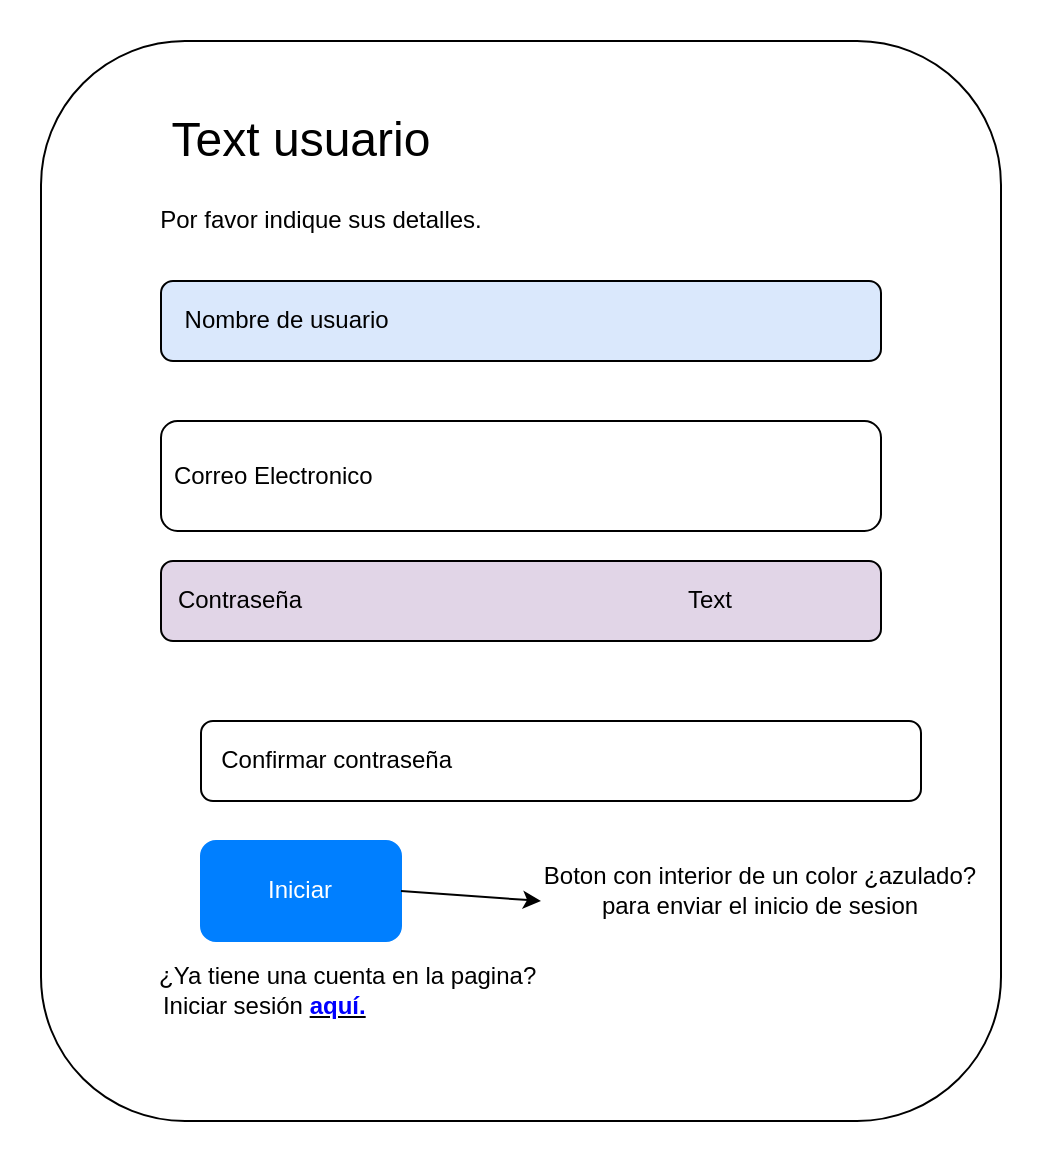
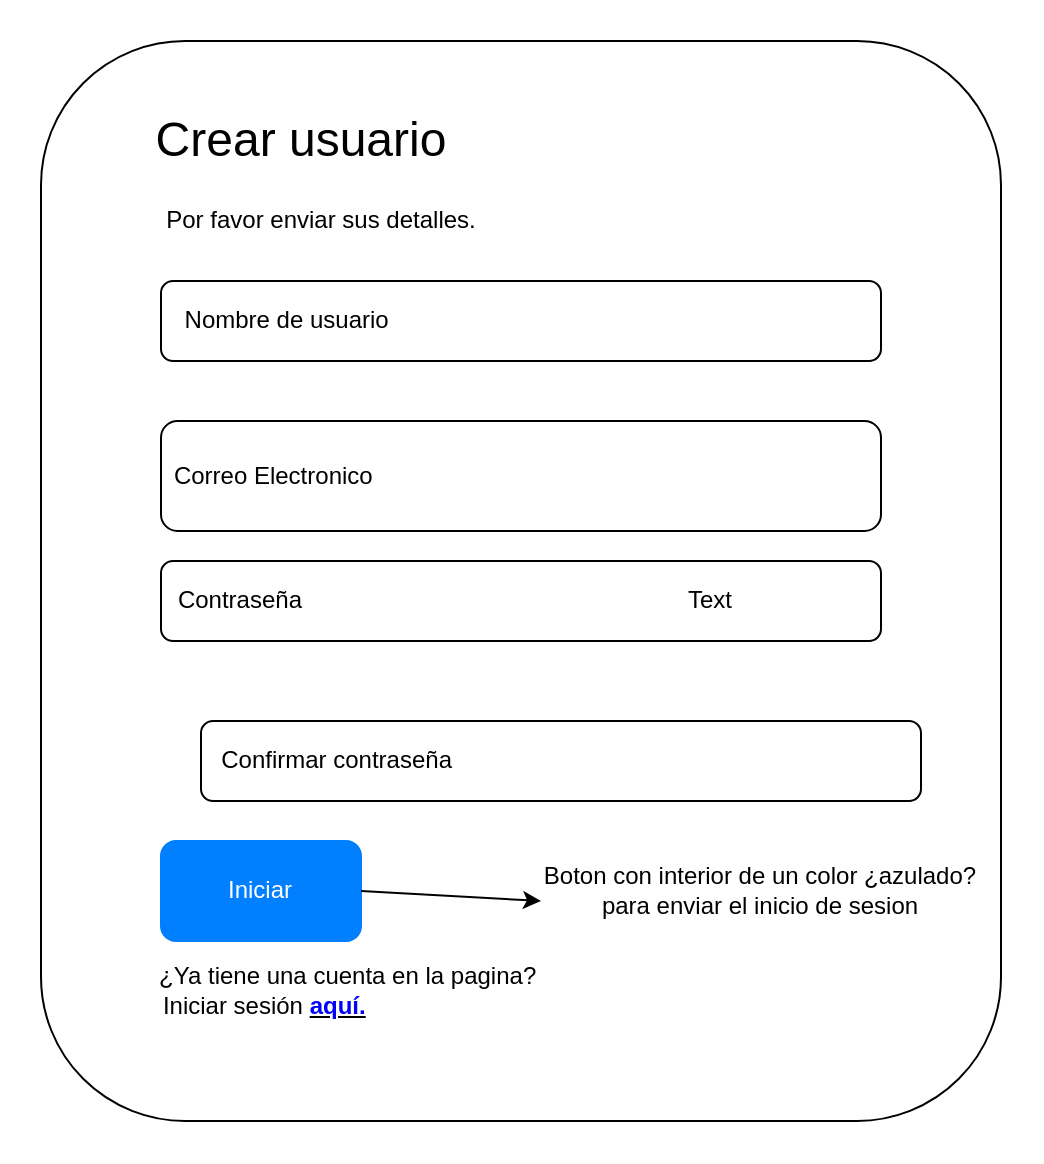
(302, 141) -> (302, 141)
(322, 221) -> (322, 221)
(521, 321) -> (521, 321)
(521, 601) -> (521, 601)
(301, 891) -> (261, 891)
